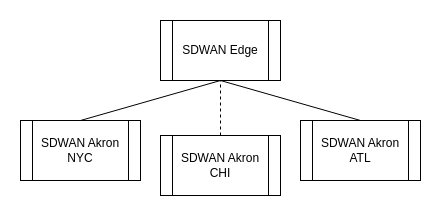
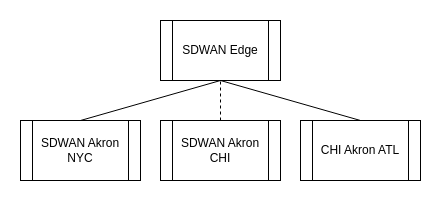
(361, 151) -> (361, 151)
(221, 166) -> (221, 151)
